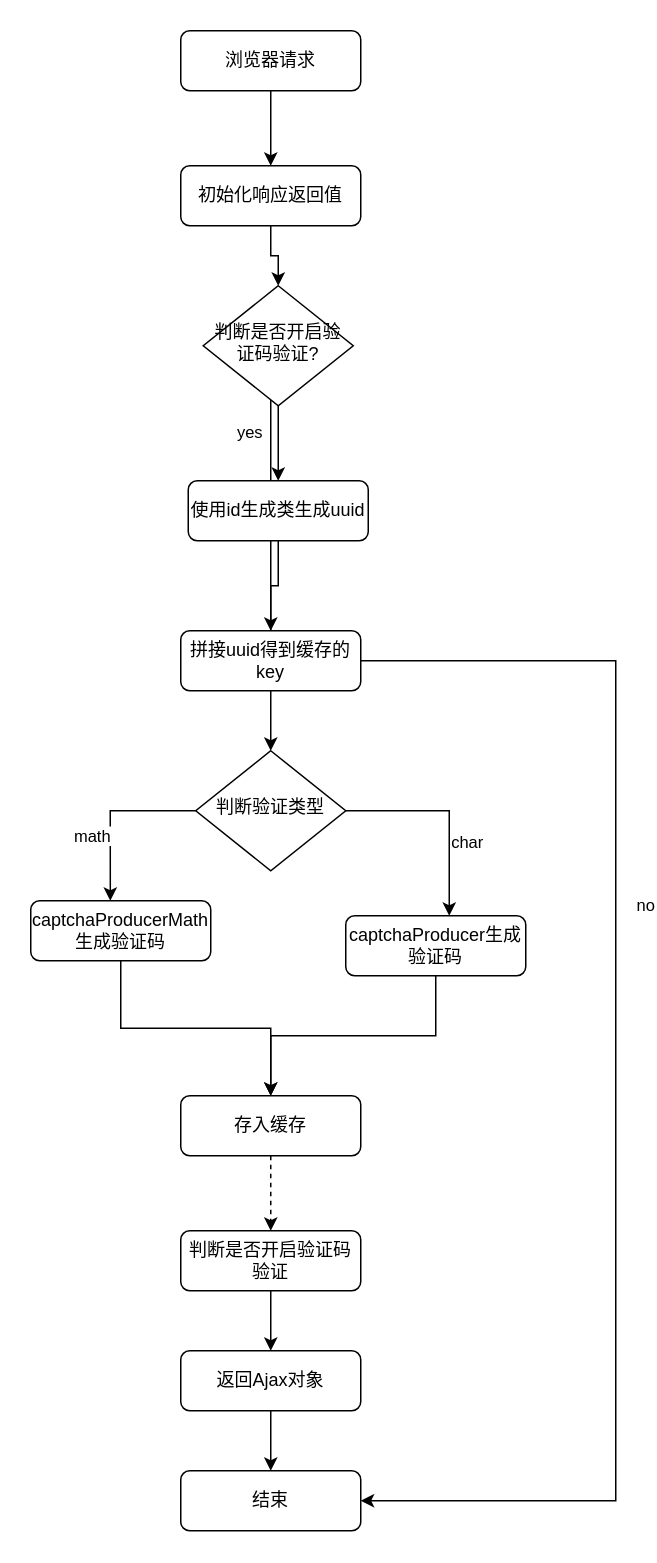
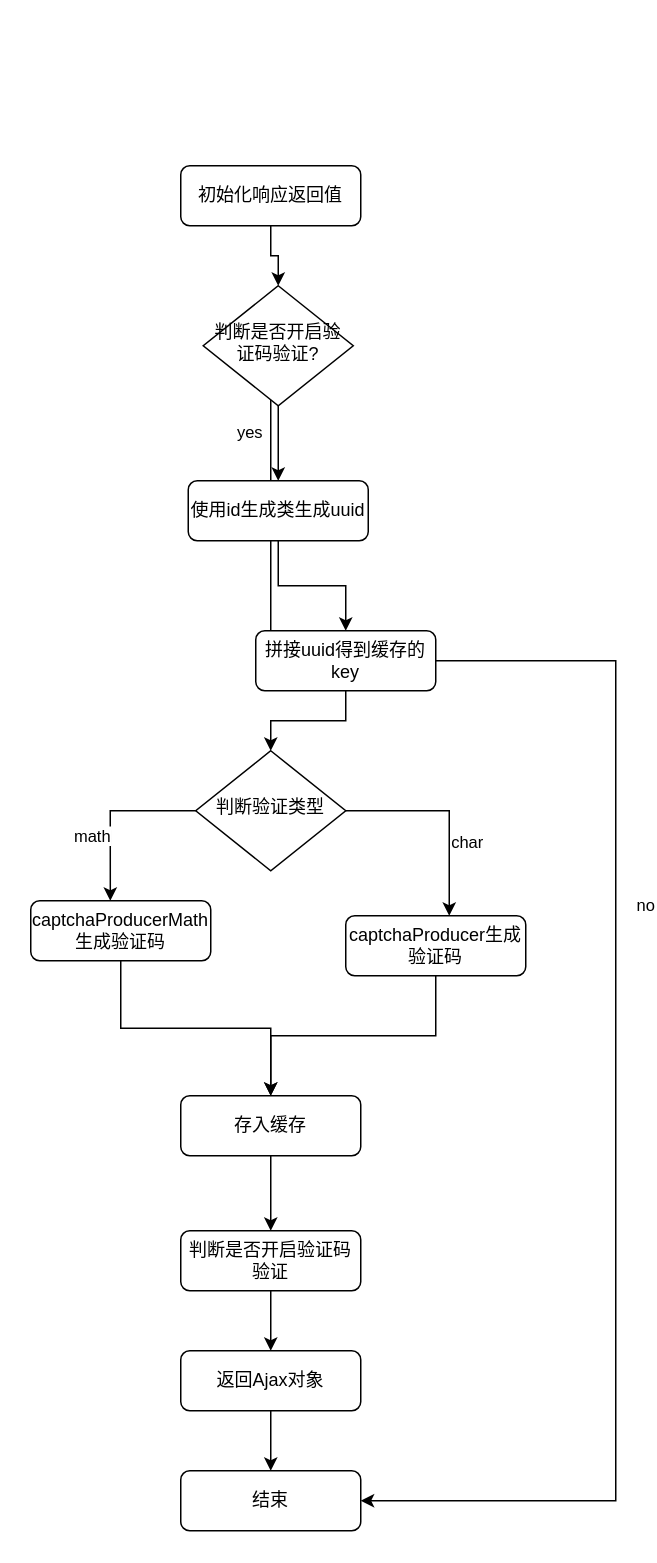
(271, 61) -> none
(271, 123) -> none
(271, 661) -> (346, 661)
(271, 1189) -> (271, 1189)
